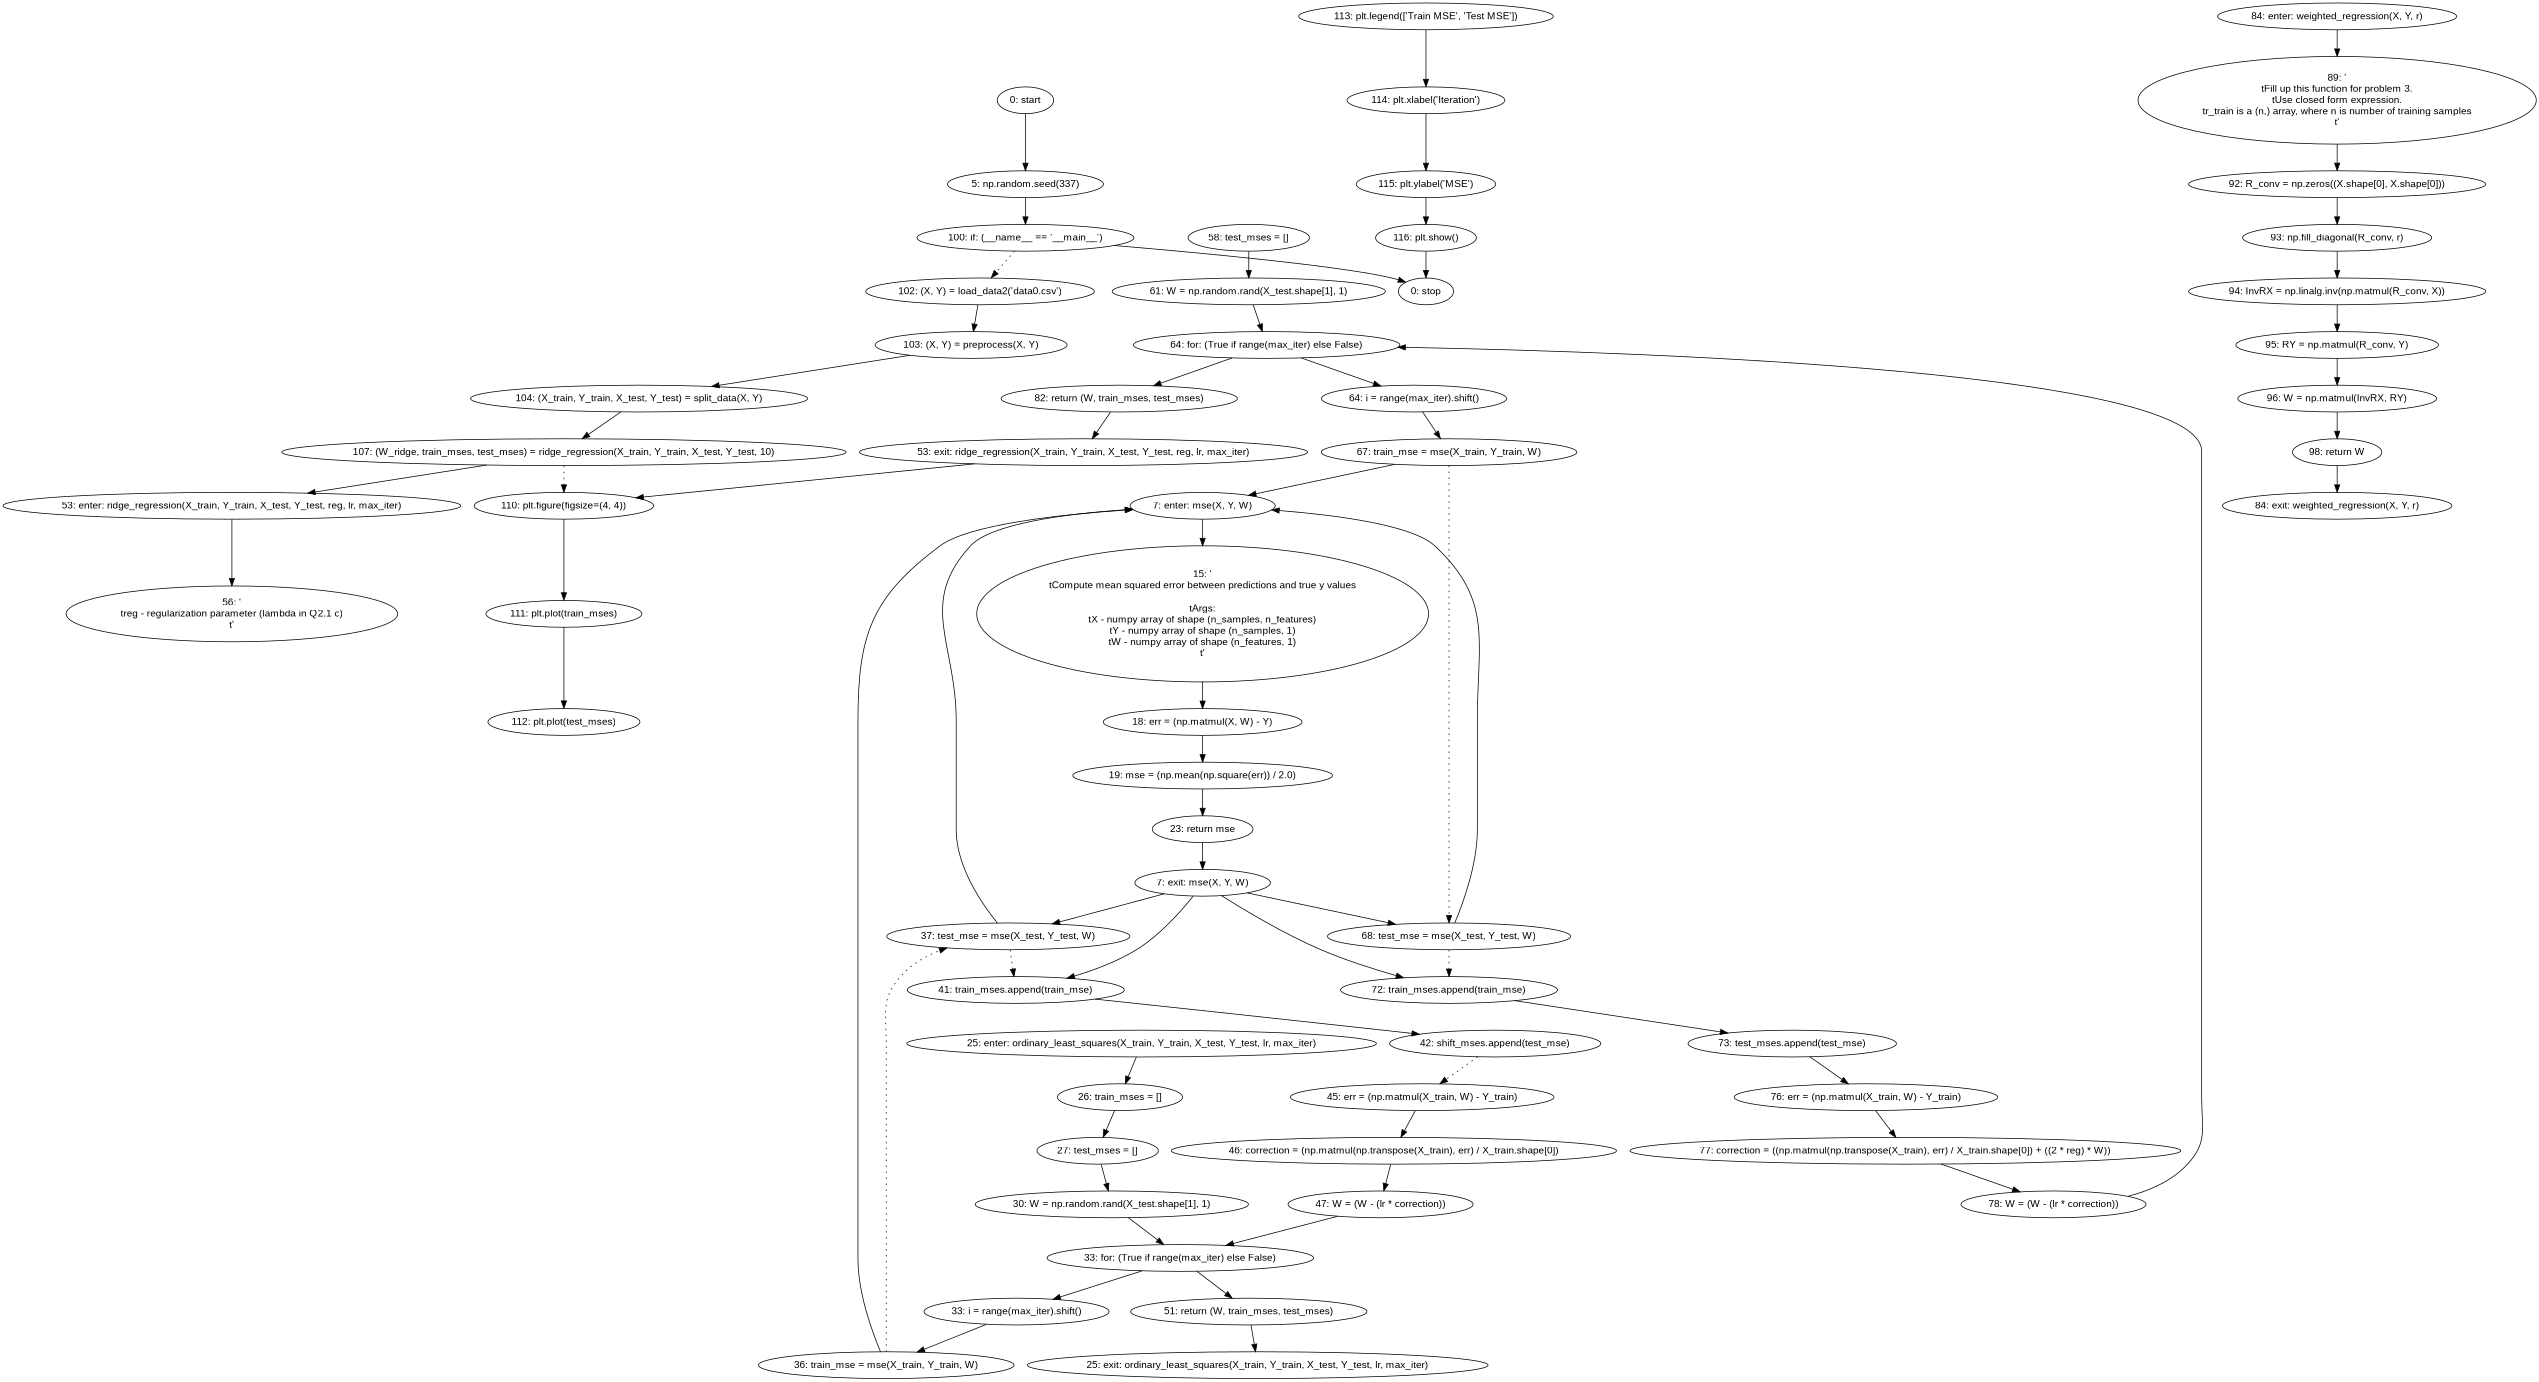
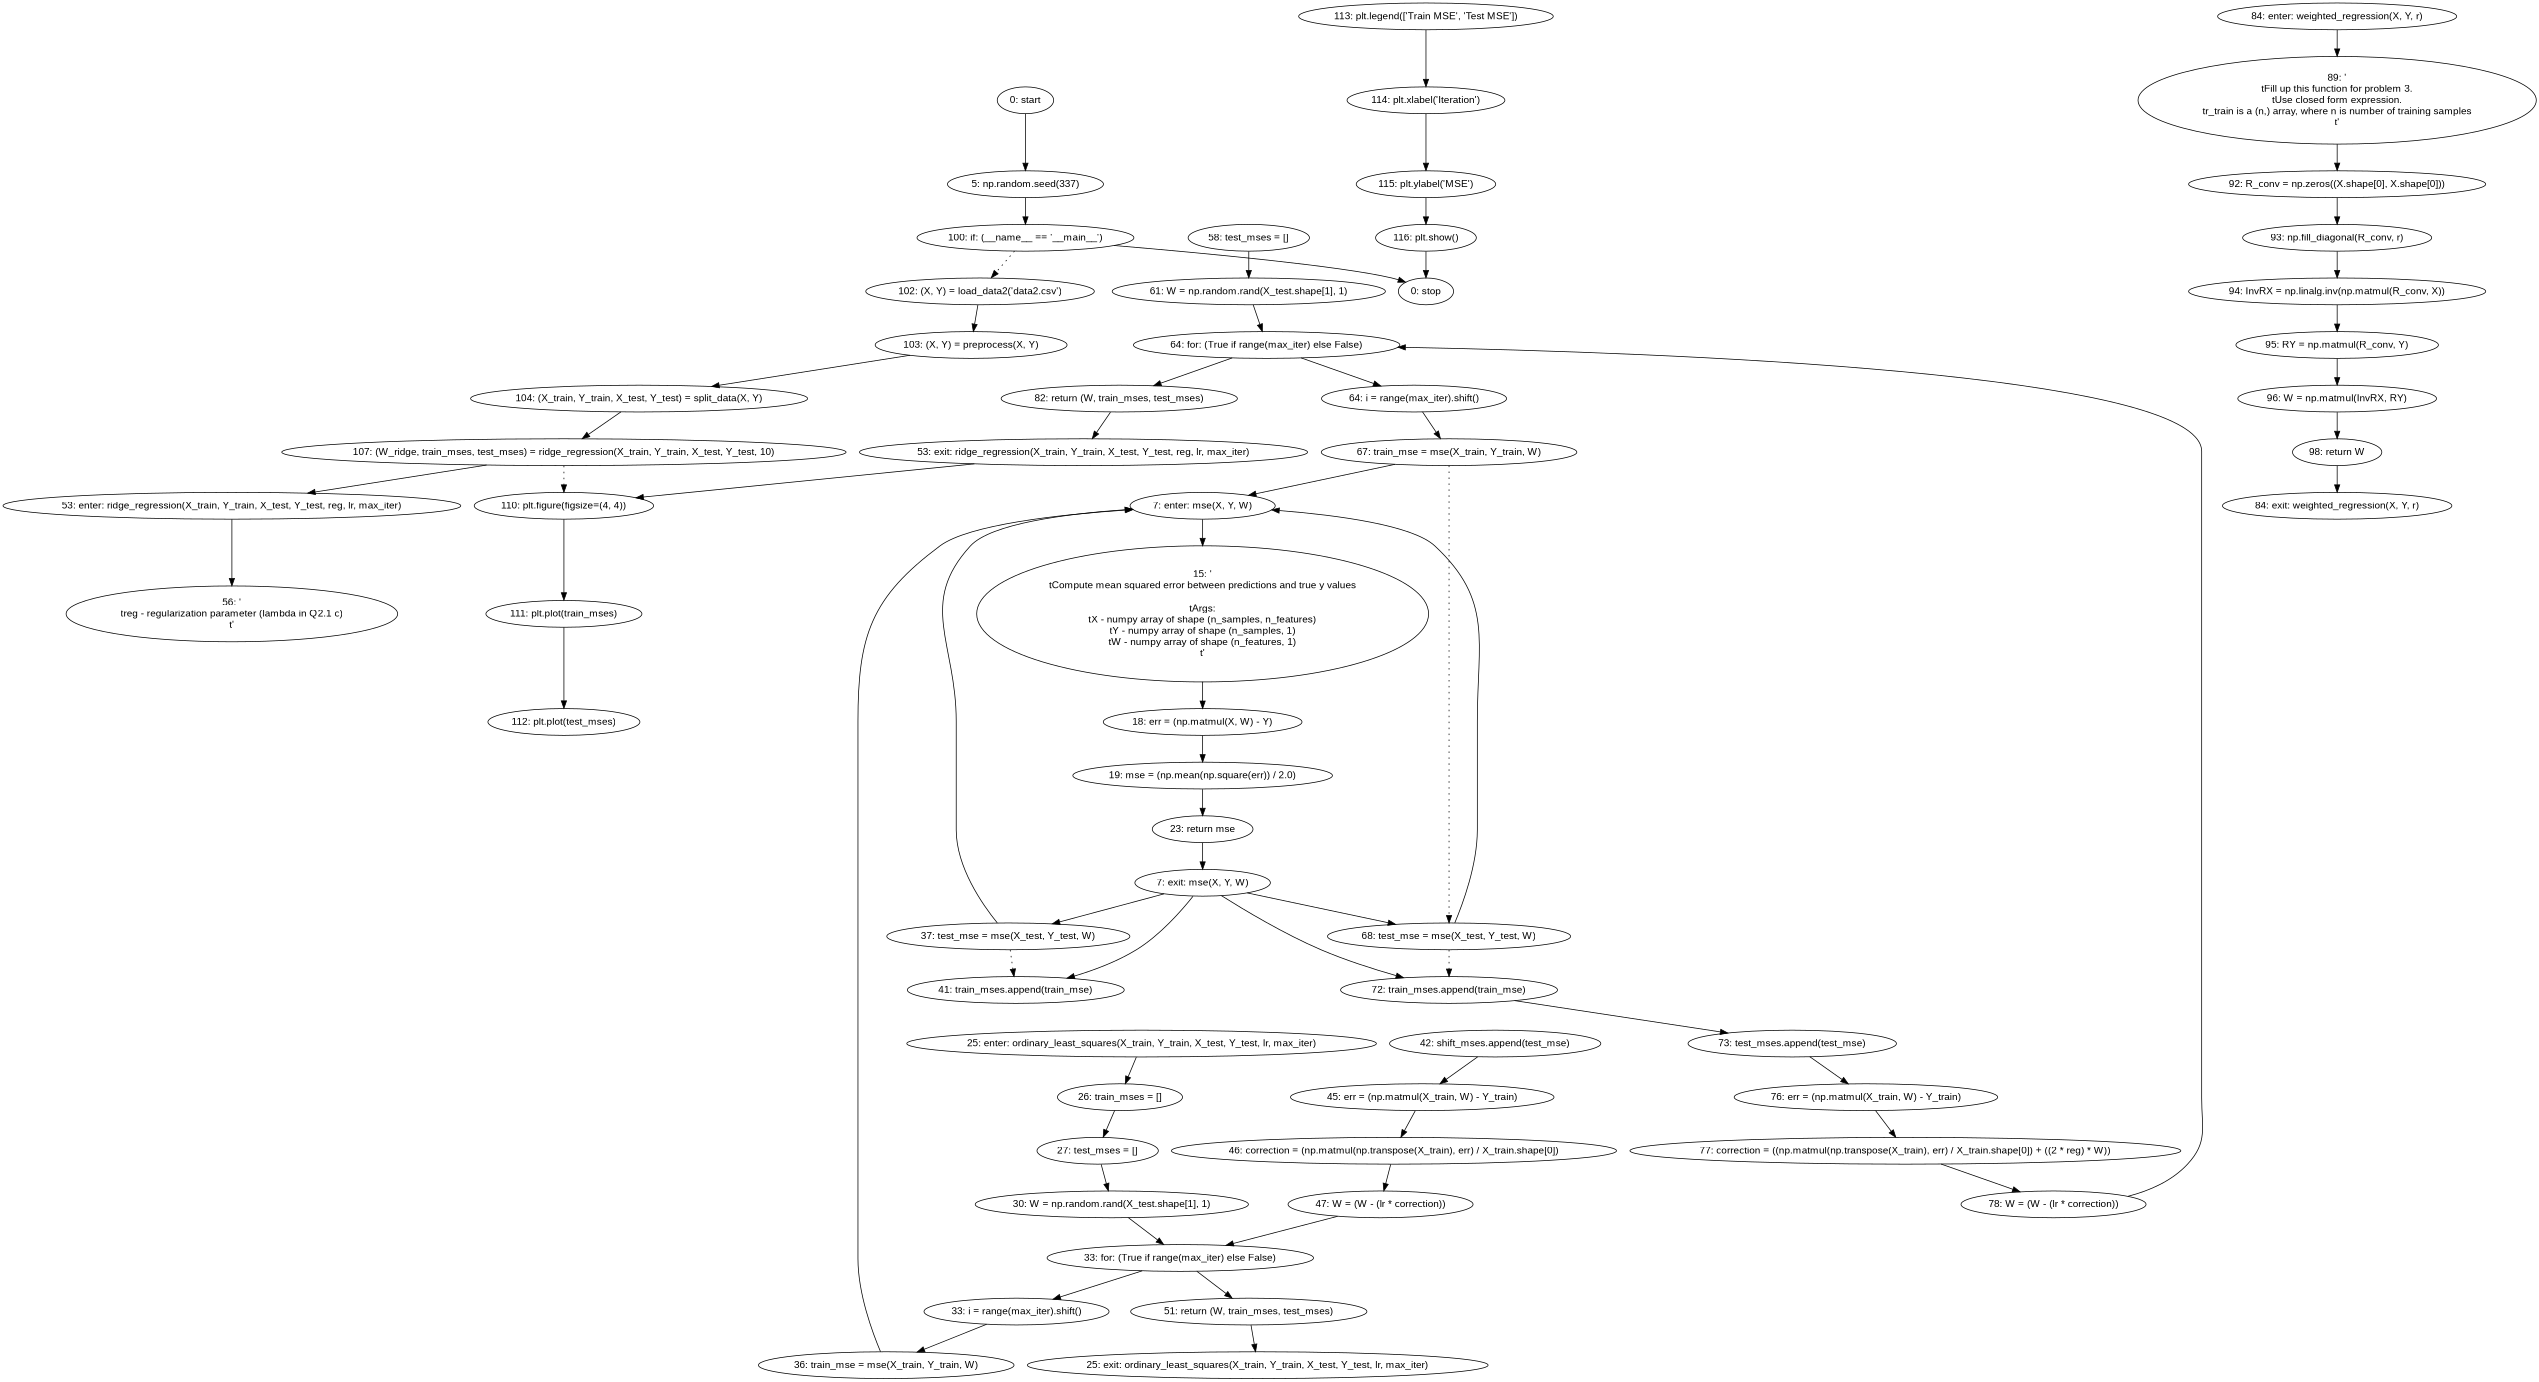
(980, 291) -> (980, 291)
(1254, 1016) -> none
(1462, 1068) -> (1462, 1068)
(886, 1138) -> none
